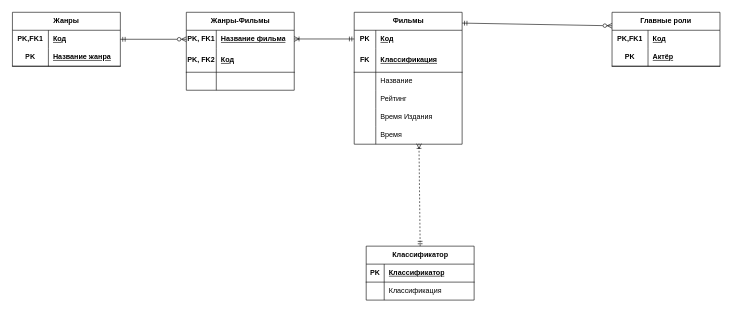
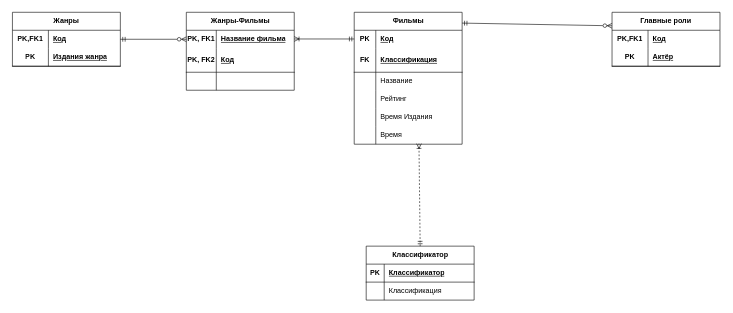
(80, 57) -> (78, 57)
